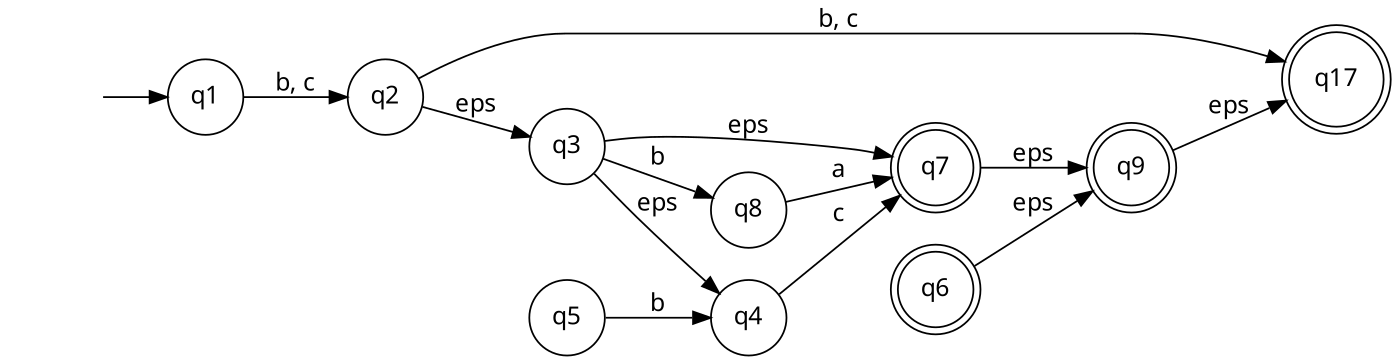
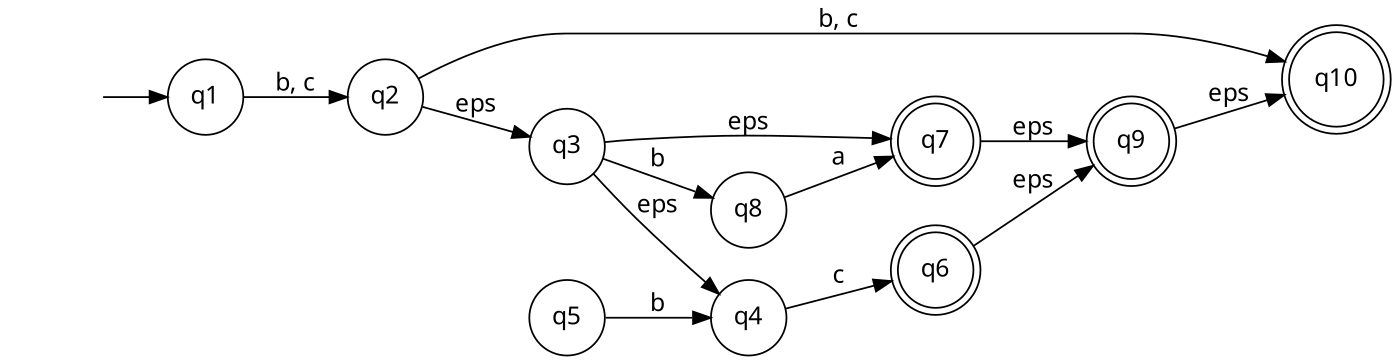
(1336, 79) -> (1336, 79)
(833, 251) -> (830, 297)
